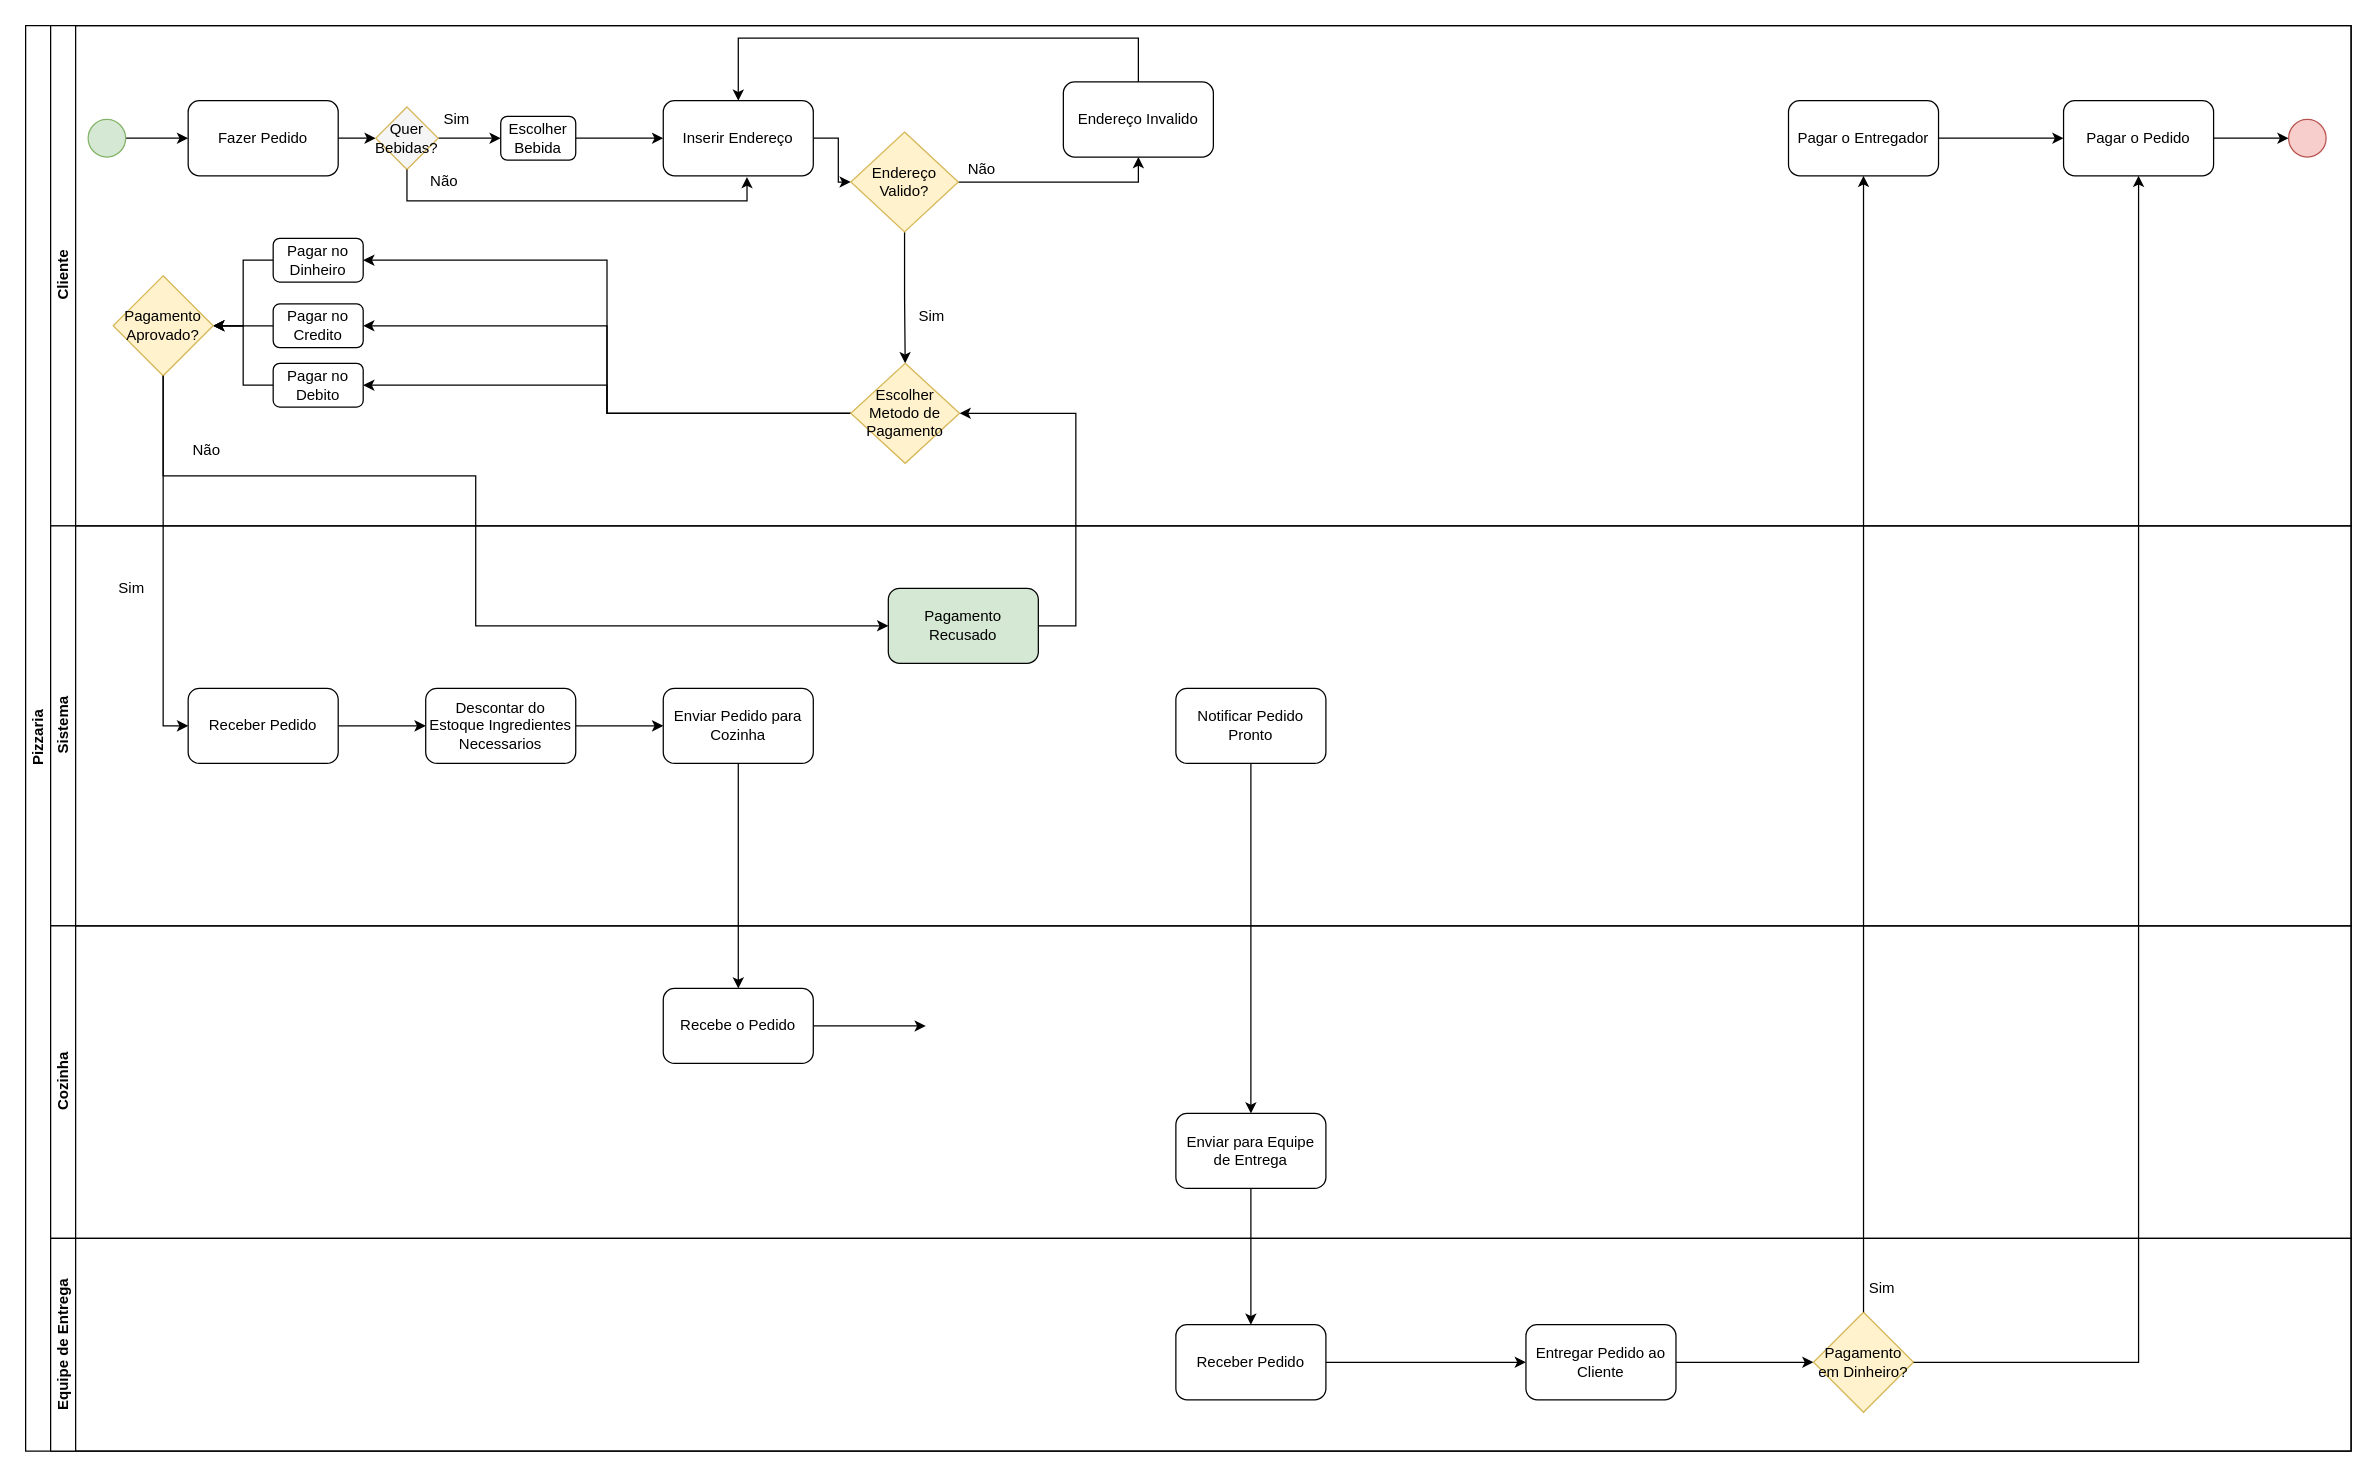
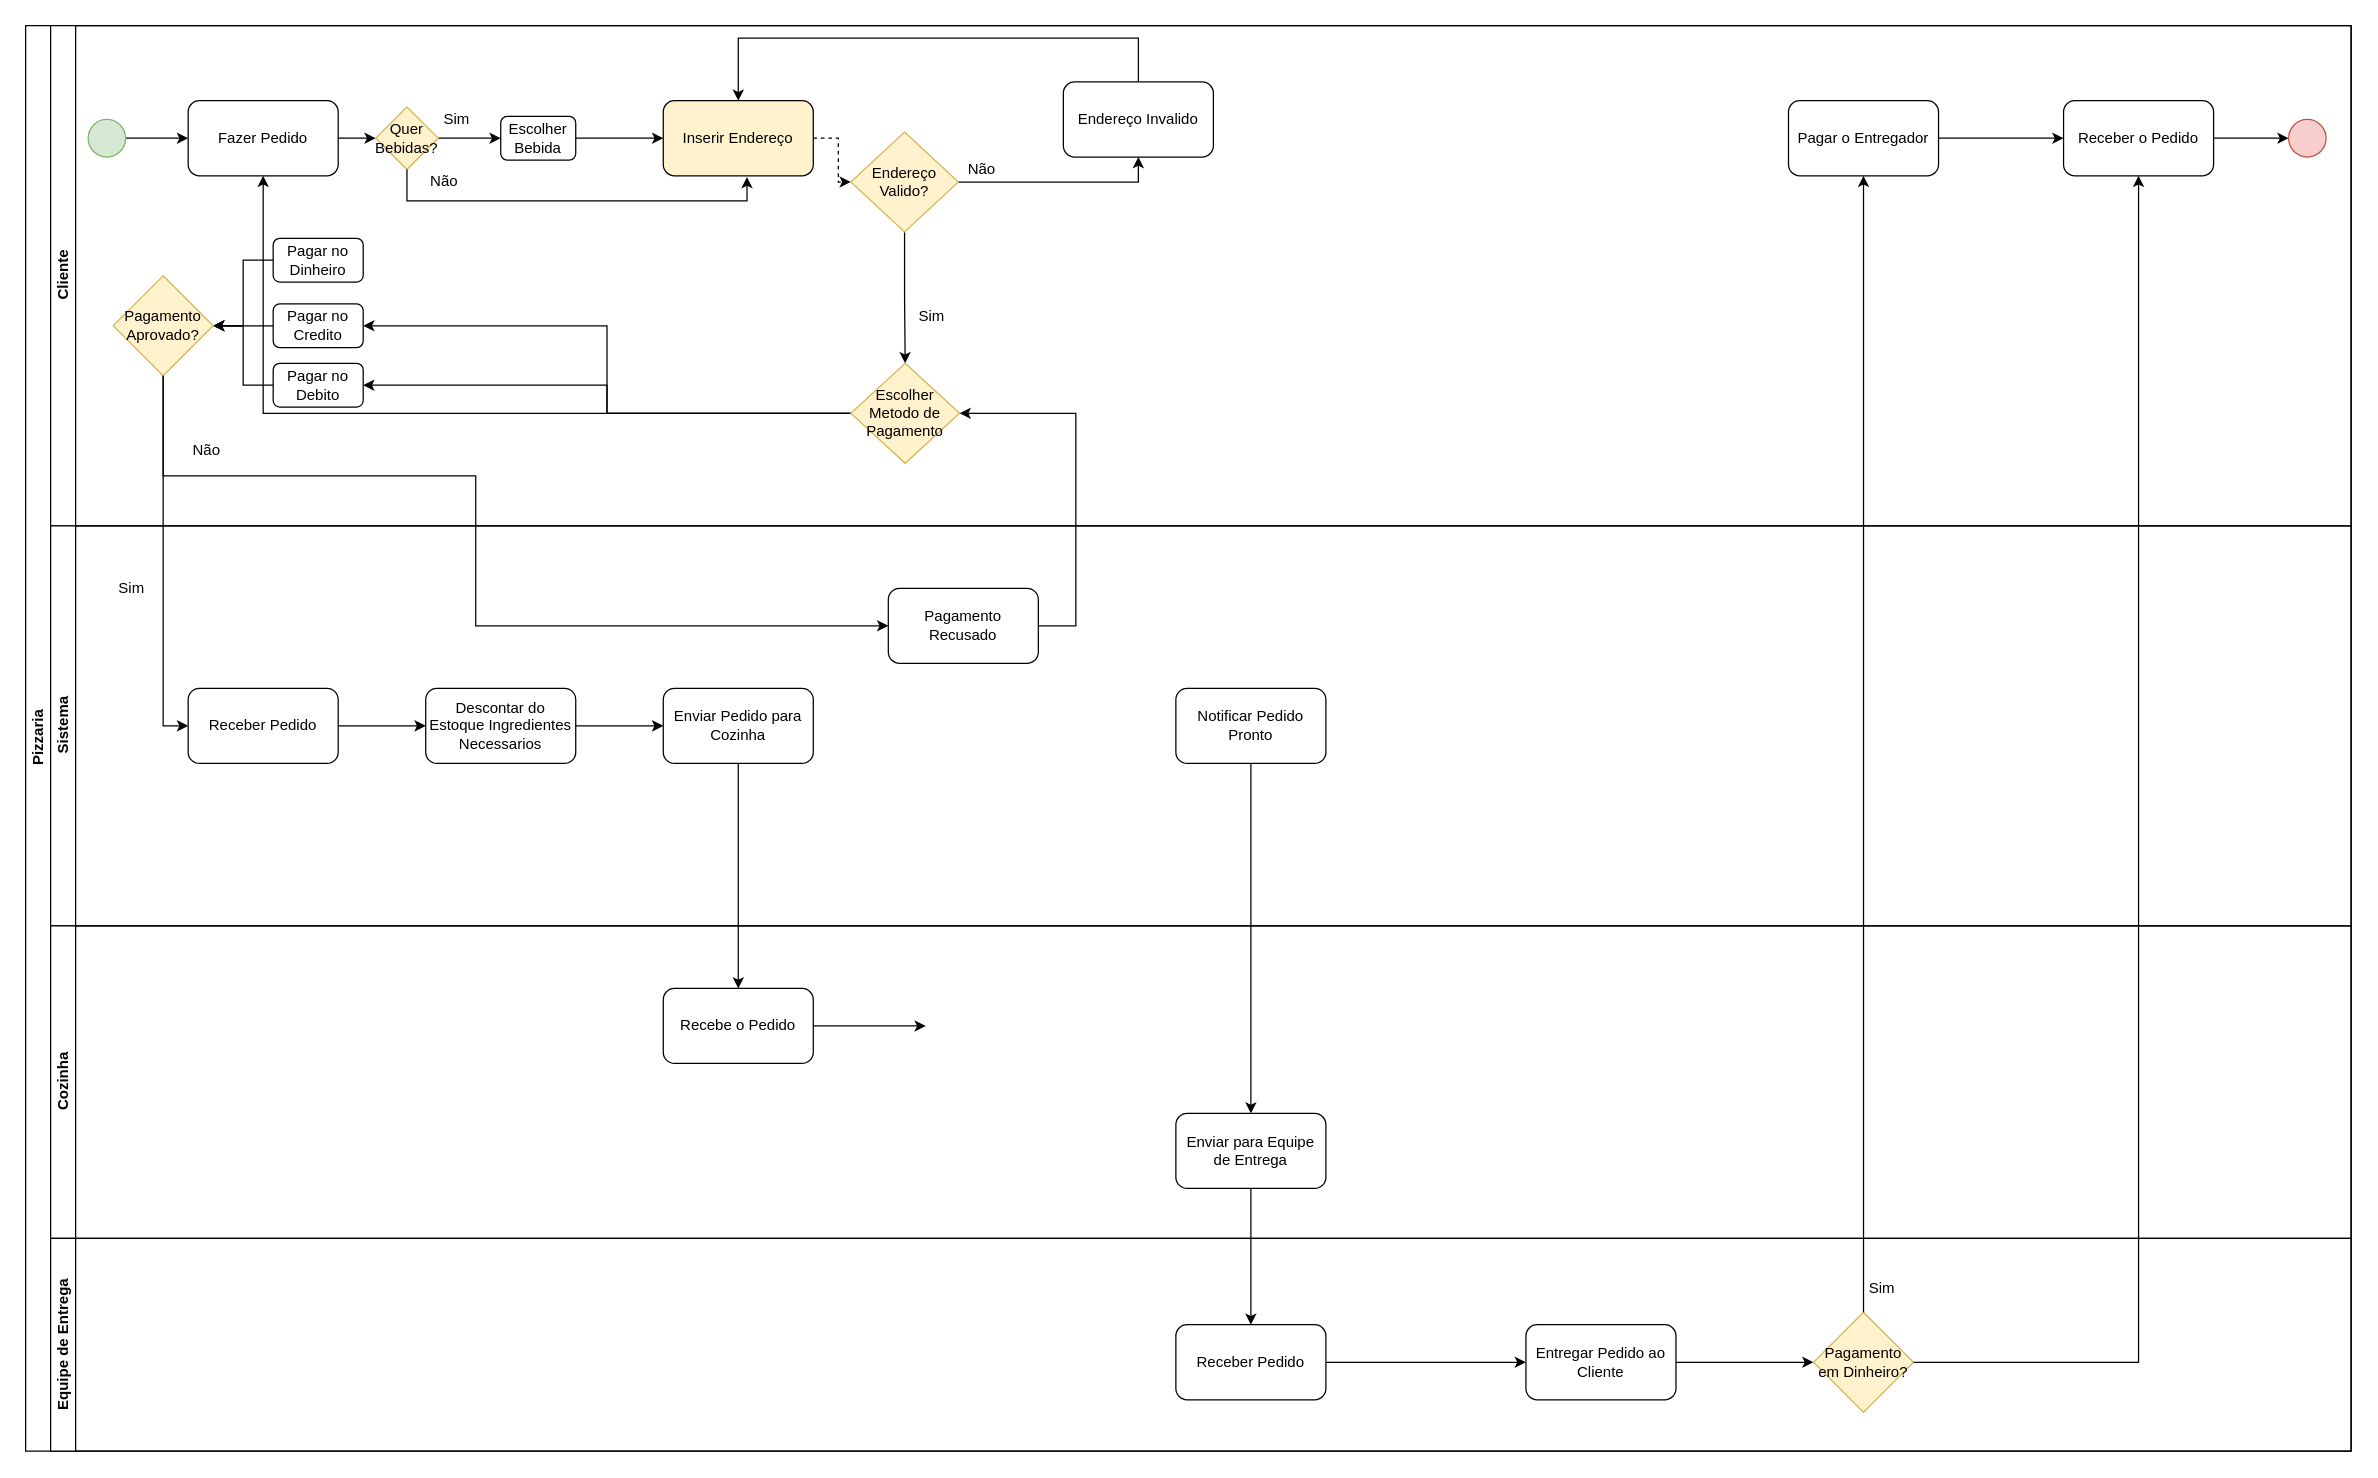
(407, 138) -> (407, 138)
(738, 138) -> (738, 138)
(2138, 138) -> (2138, 138)
(838, 150) -> (838, 150)
(522, 260) -> (319, 413)
(963, 626) -> (963, 626)
